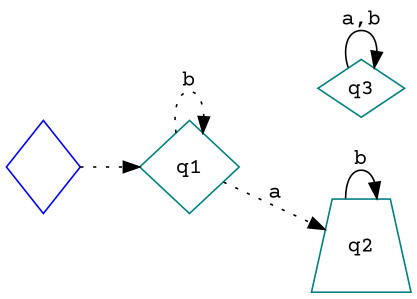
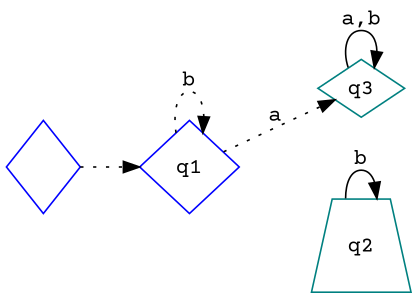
(189, 167) -> (189, 167)
(267, 202) -> (272, 129)
